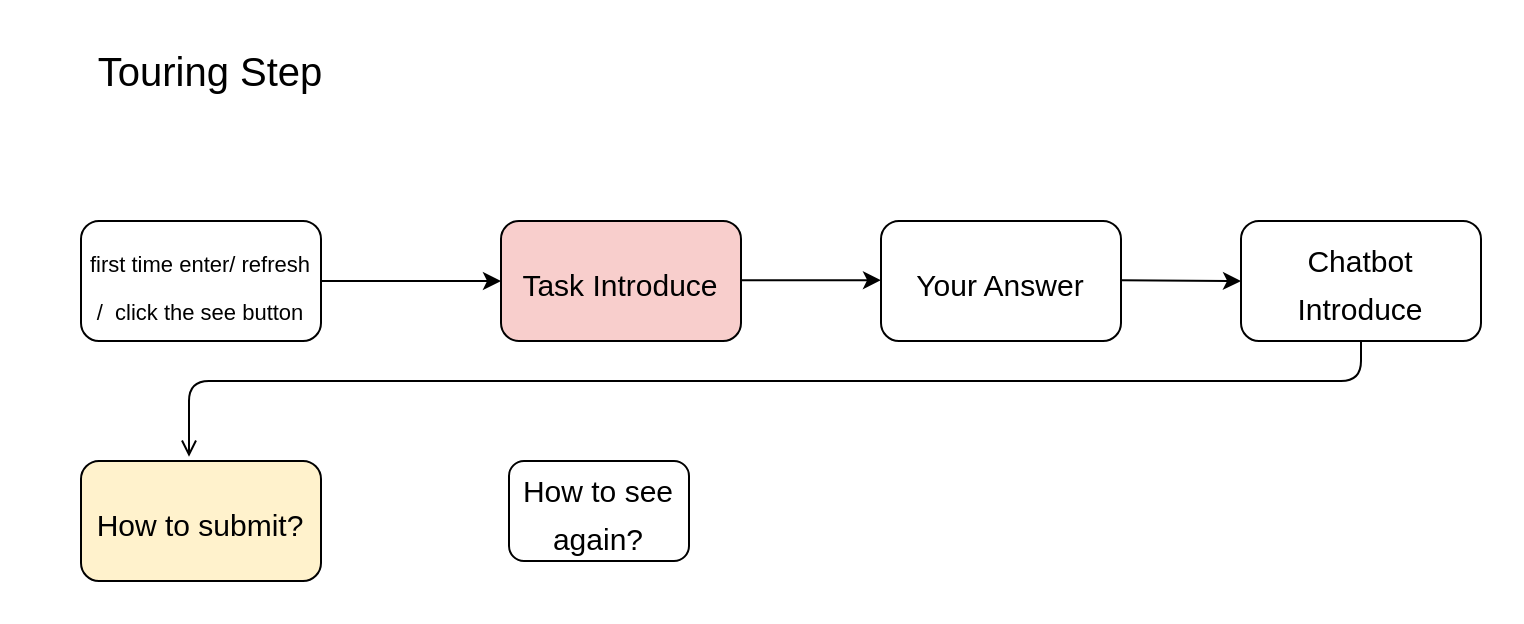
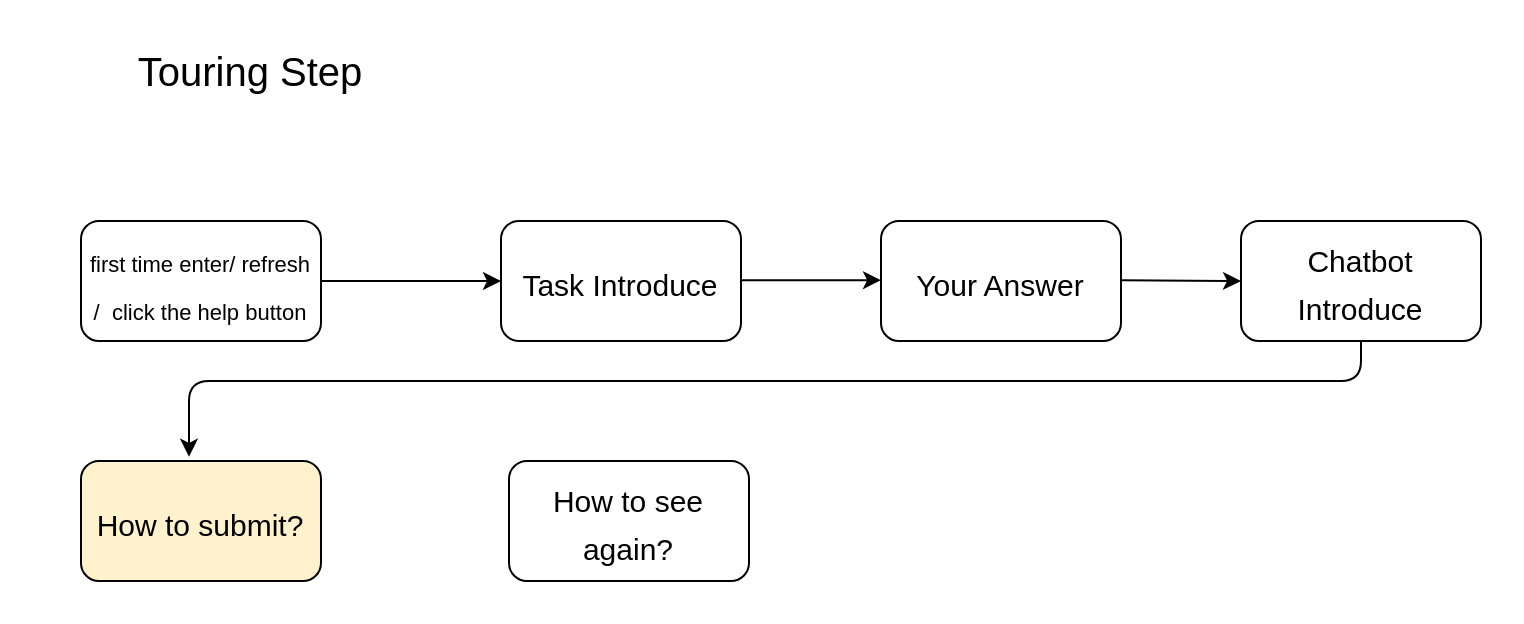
(211, 71) -> (251, 71)
(201, 281) -> (201, 281)
(621, 281) -> (621, 281)
(189, 445) -> (189, 442)
(599, 511) -> (629, 521)
